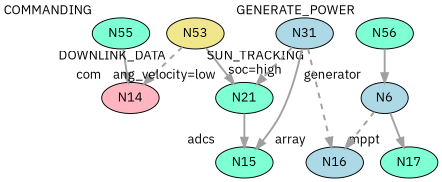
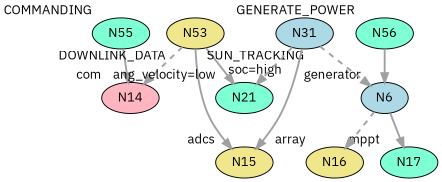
(319, 93) -> (341, 63)
(244, 126) -> (202, 98)
(244, 162) -> (244, 162)
(335, 162) -> (335, 162)
